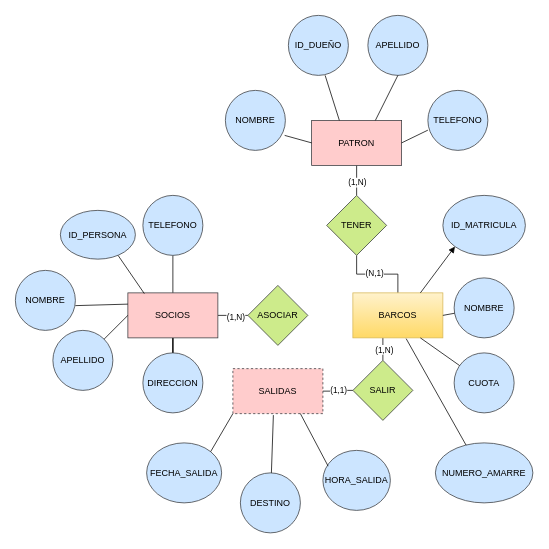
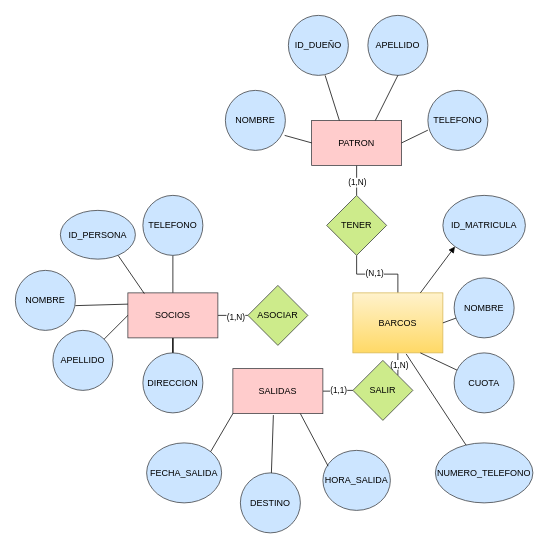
(398, 315) -> (398, 323)
(278, 391) -> (278, 391)
(484, 473) -> (484, 473)
